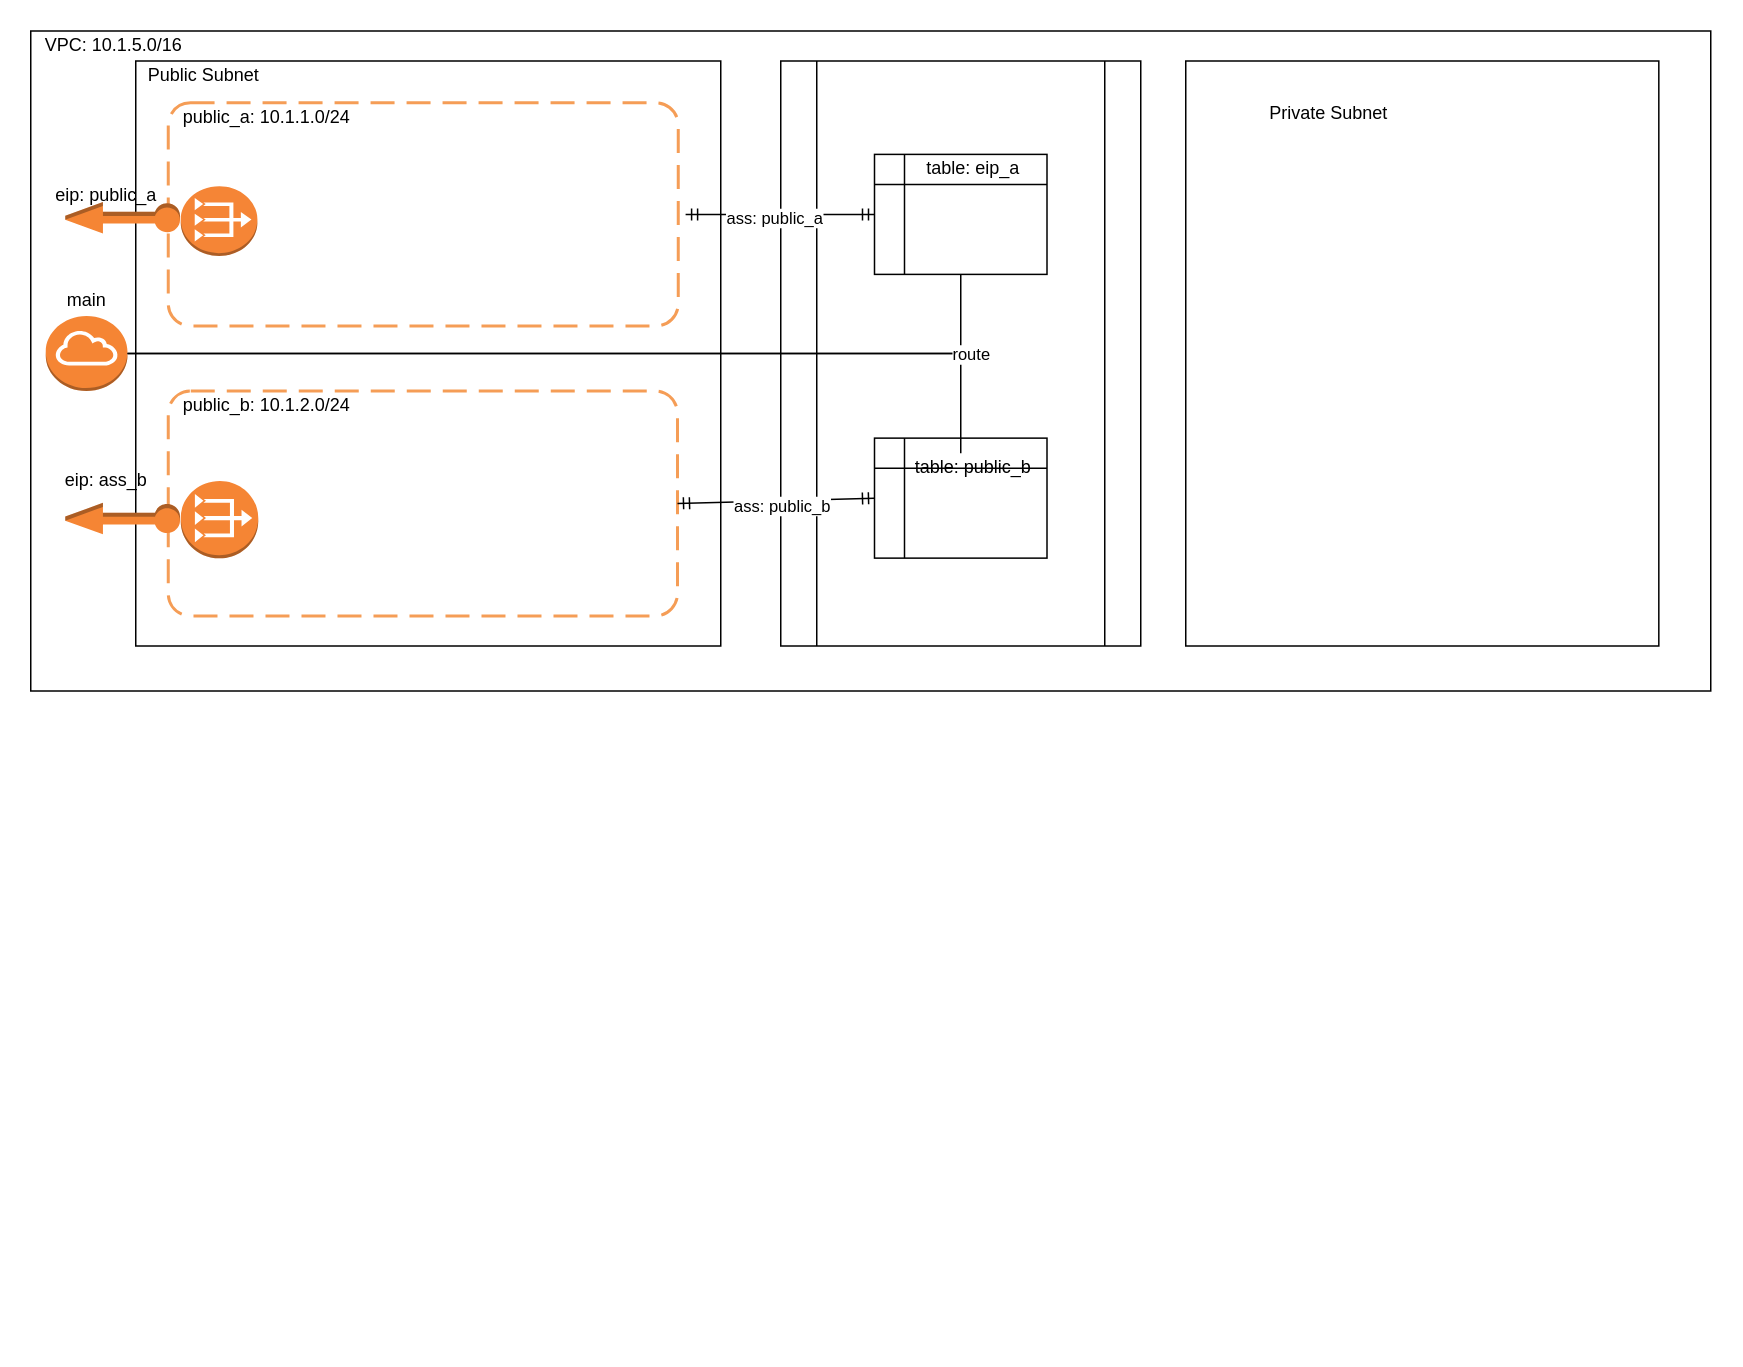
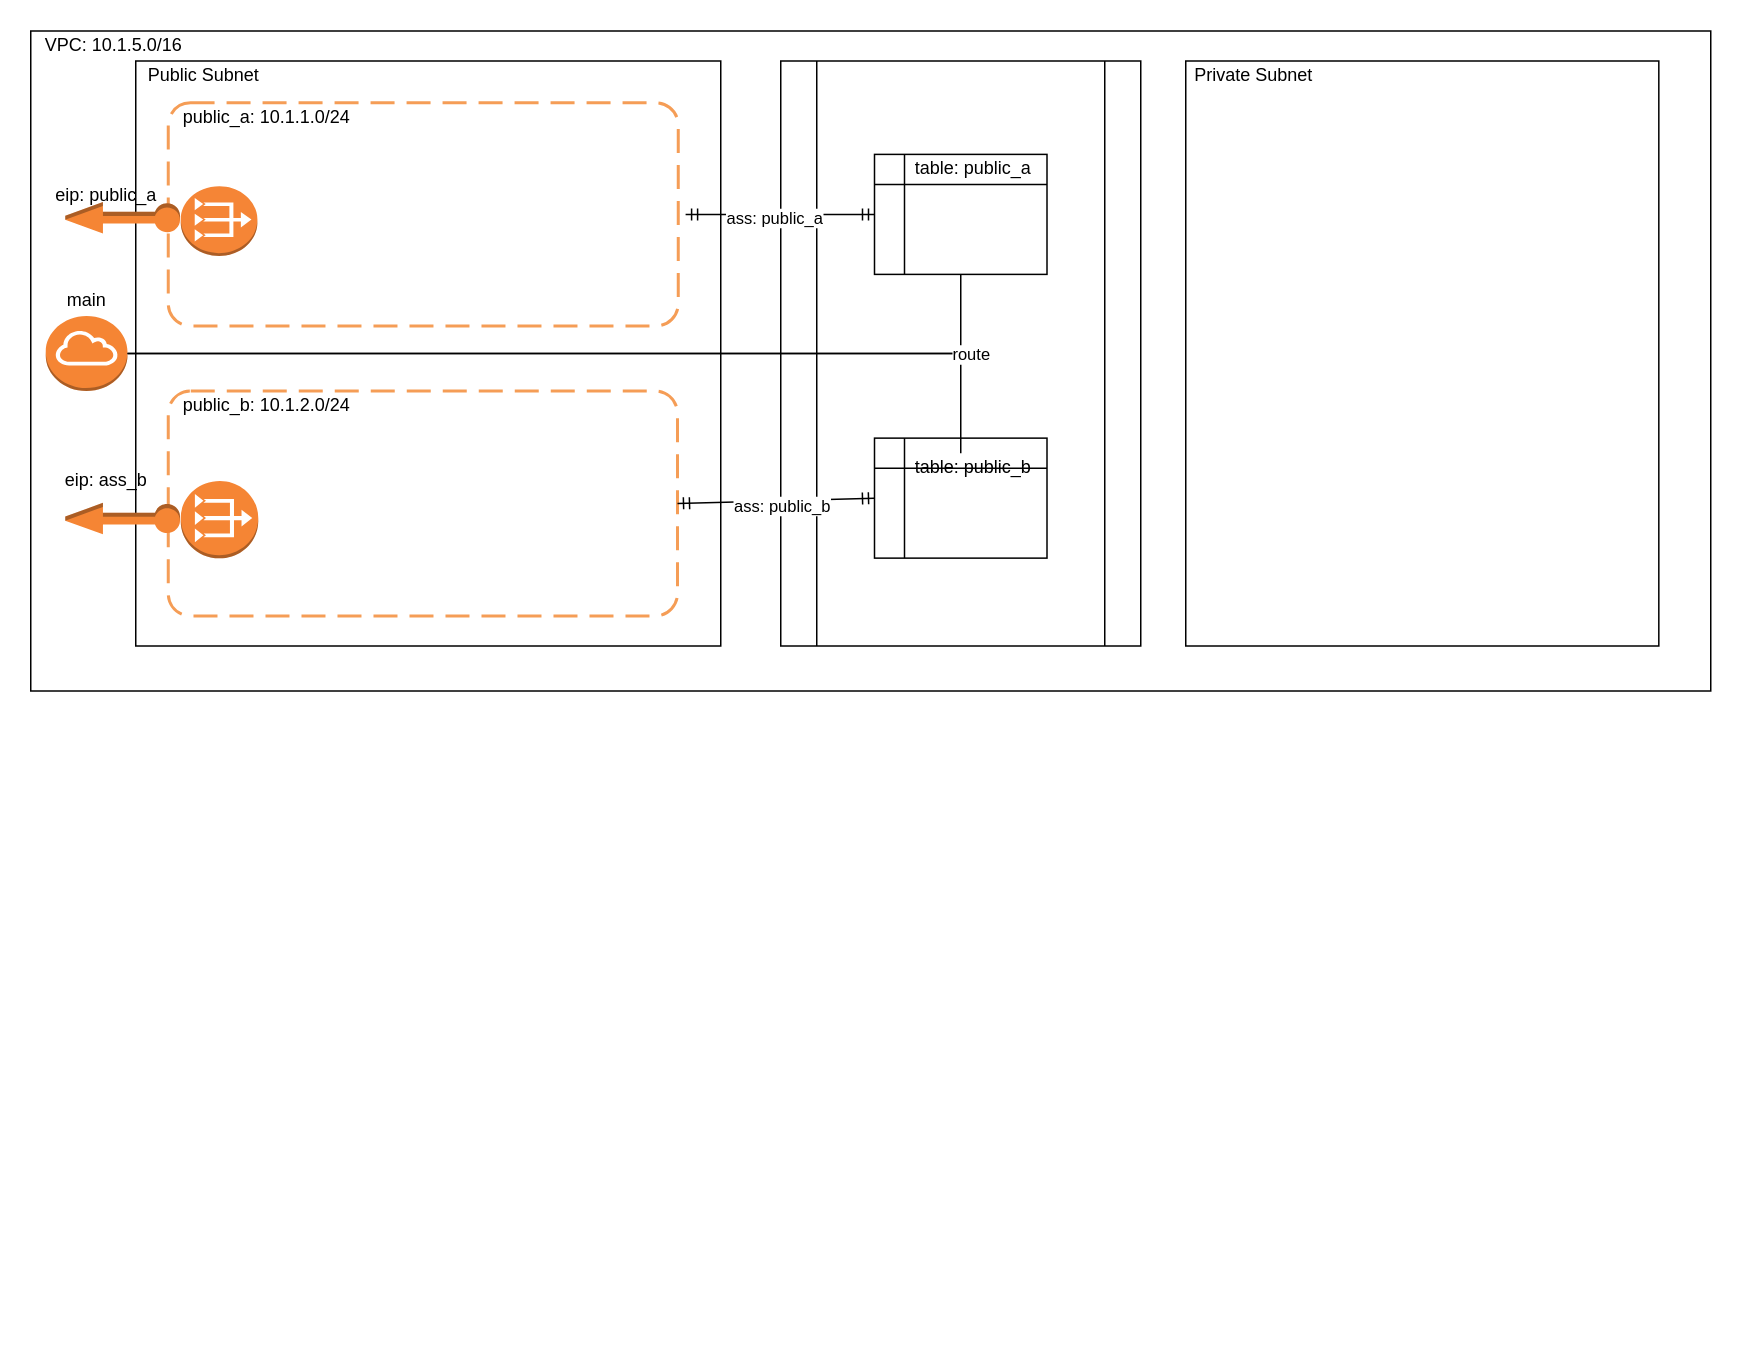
(1328, 113) -> (1253, 76)
(974, 169) -> (974, 169)
